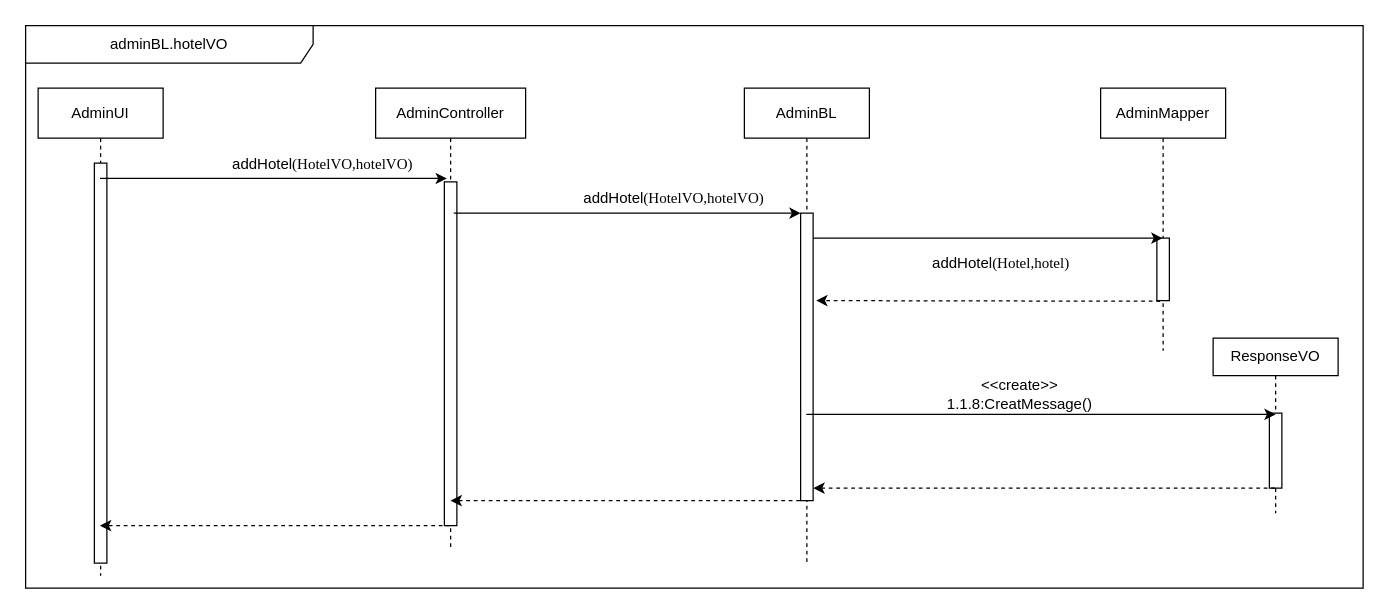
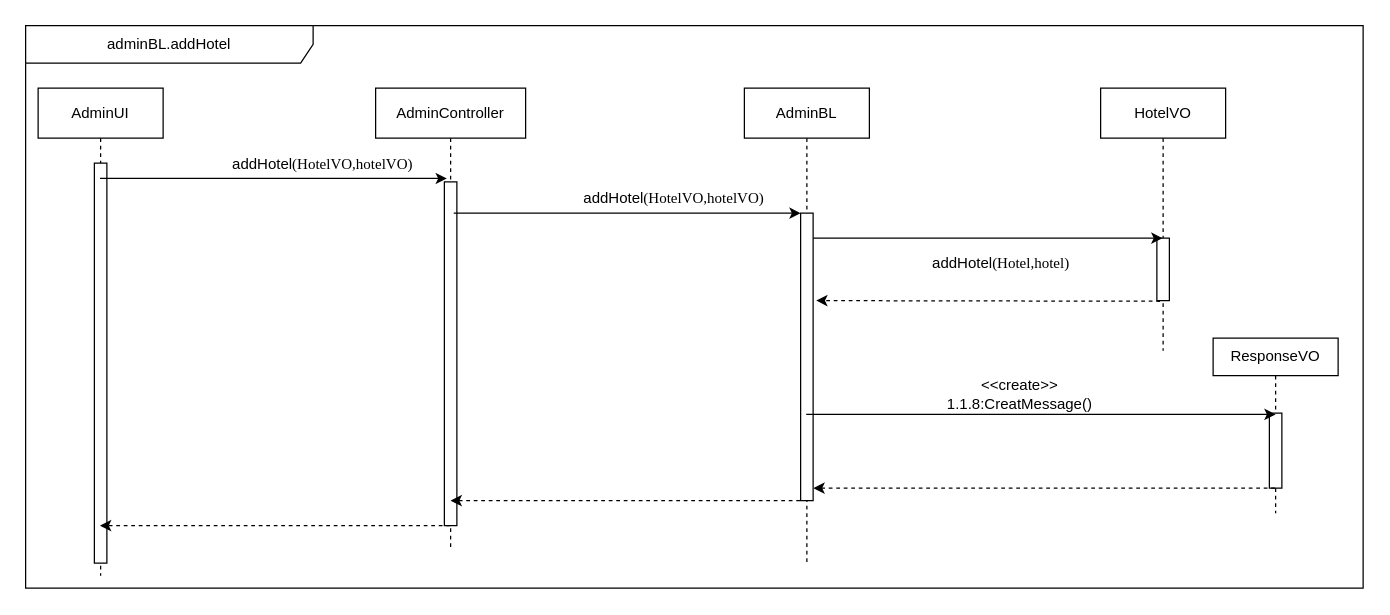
(169, 44) -> (169, 44)
(1163, 113) -> (1163, 113)
